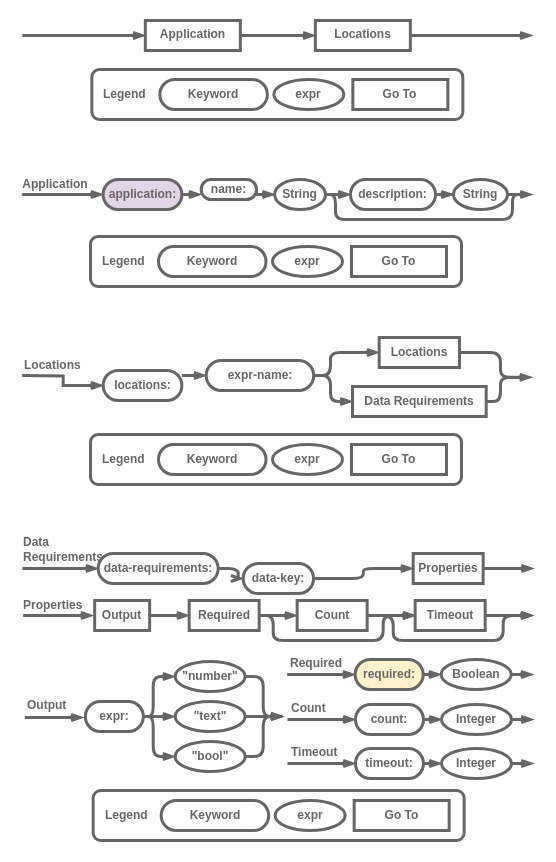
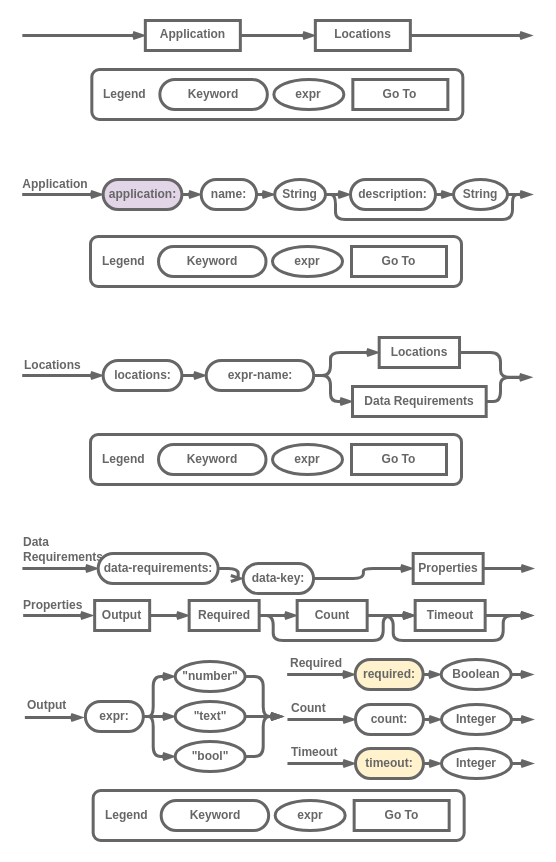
(229, 190) -> (229, 195)
(143, 386) -> (143, 376)
(389, 764) -> (389, 764)
